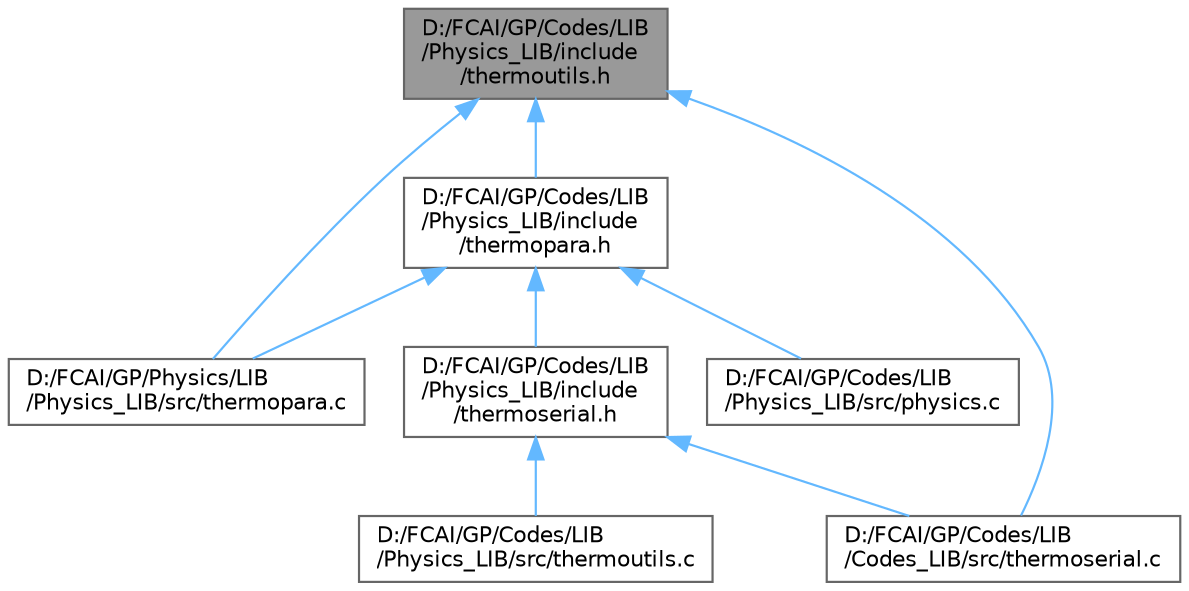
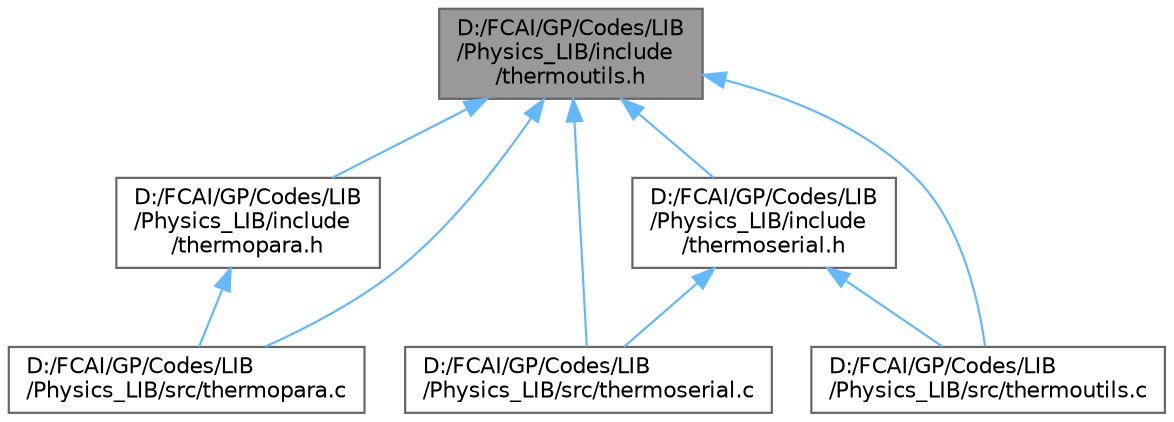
none -> (904, 167)
(536, 319) -> (676, 146)
(187, 392) -> (187, 380)
(863, 392) -> none
(1003, 549) -> (588, 380)
